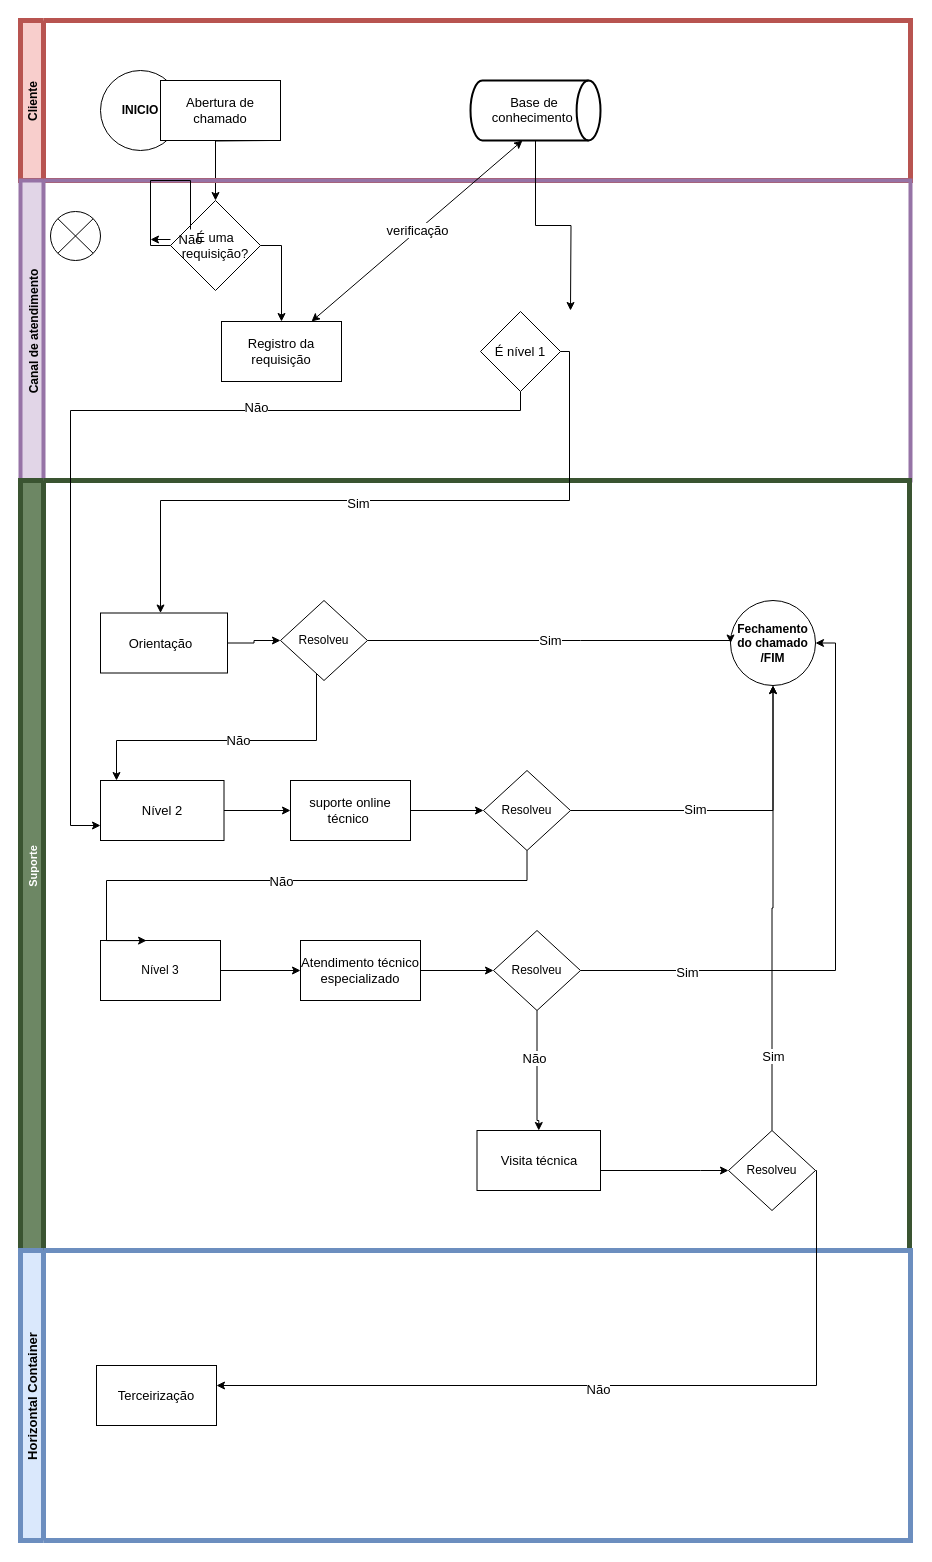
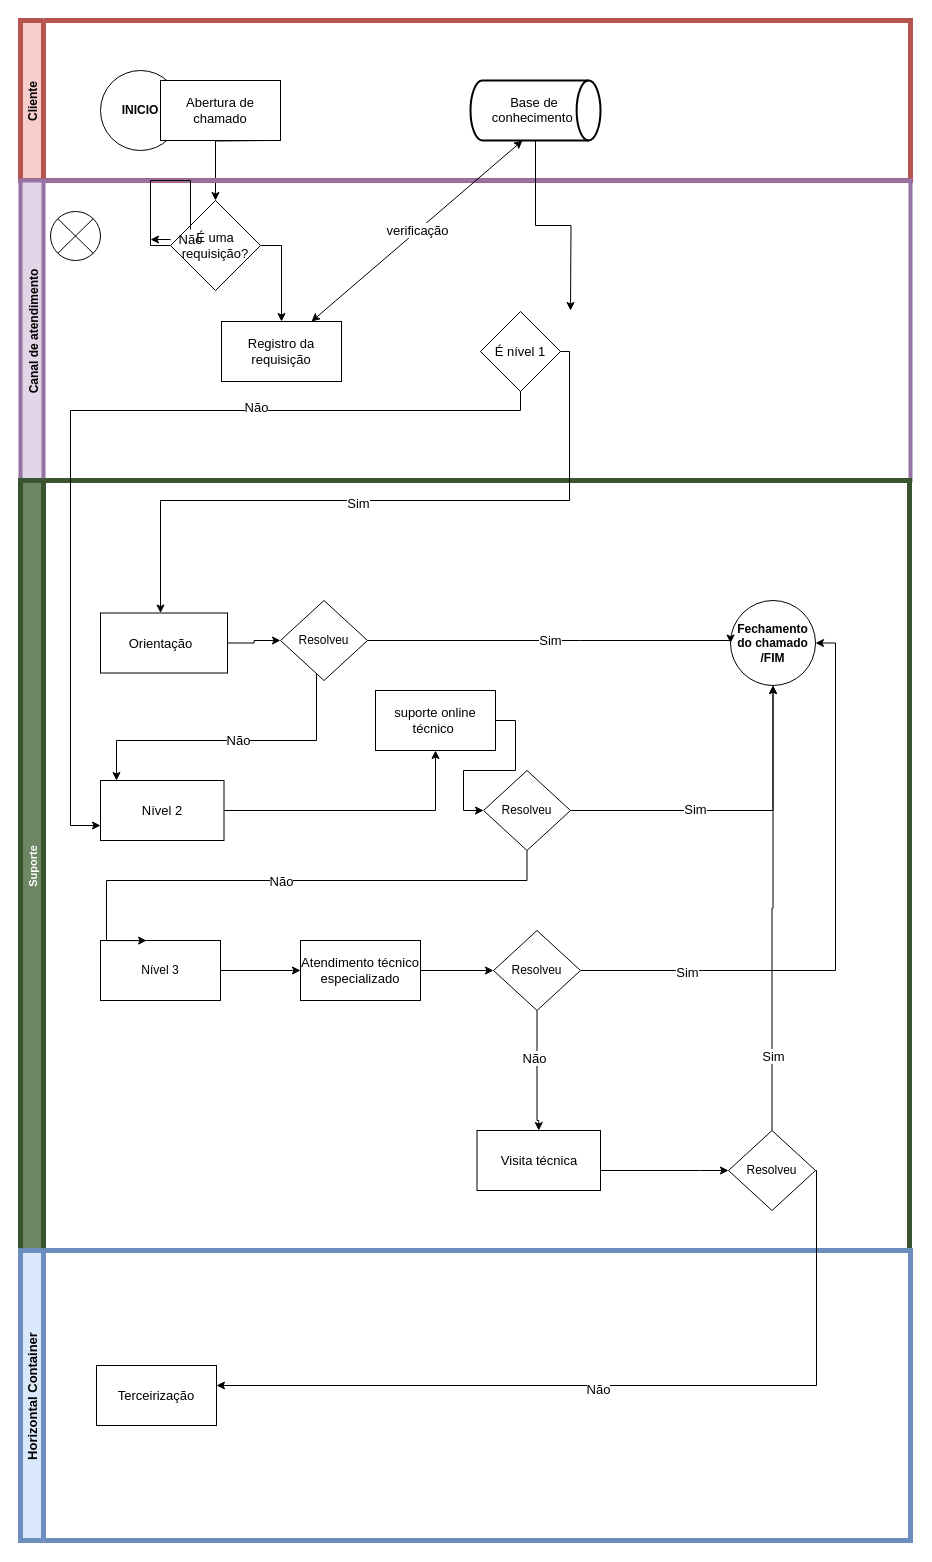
(351, 811) -> (436, 721)
